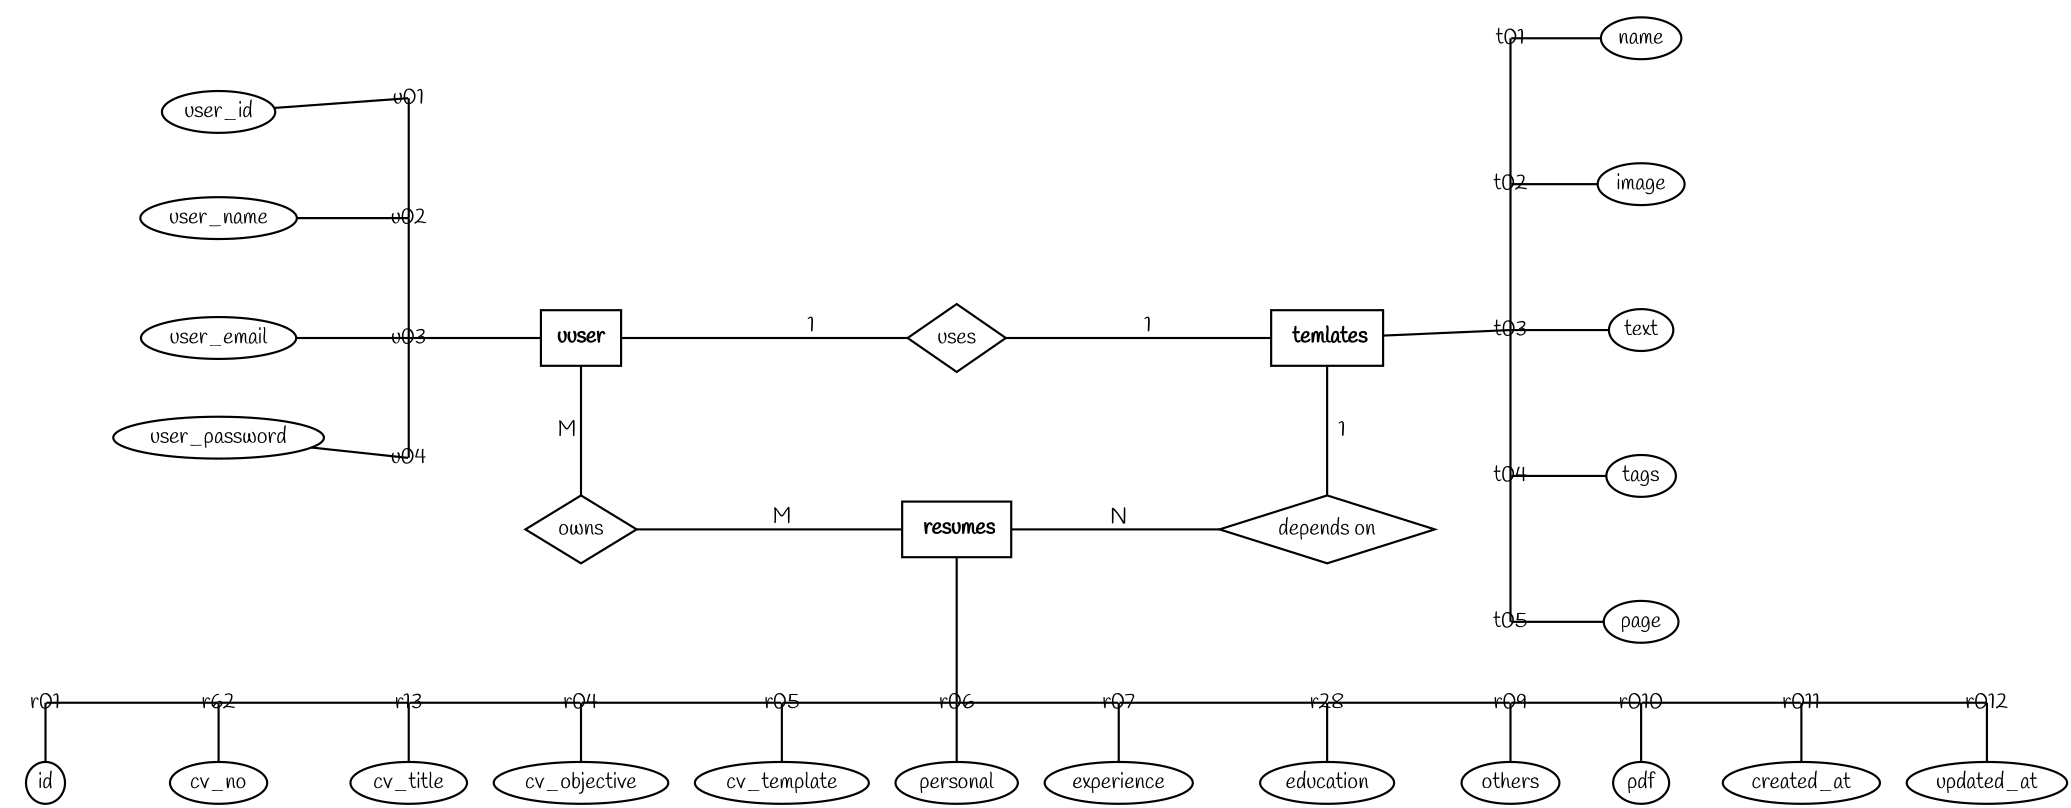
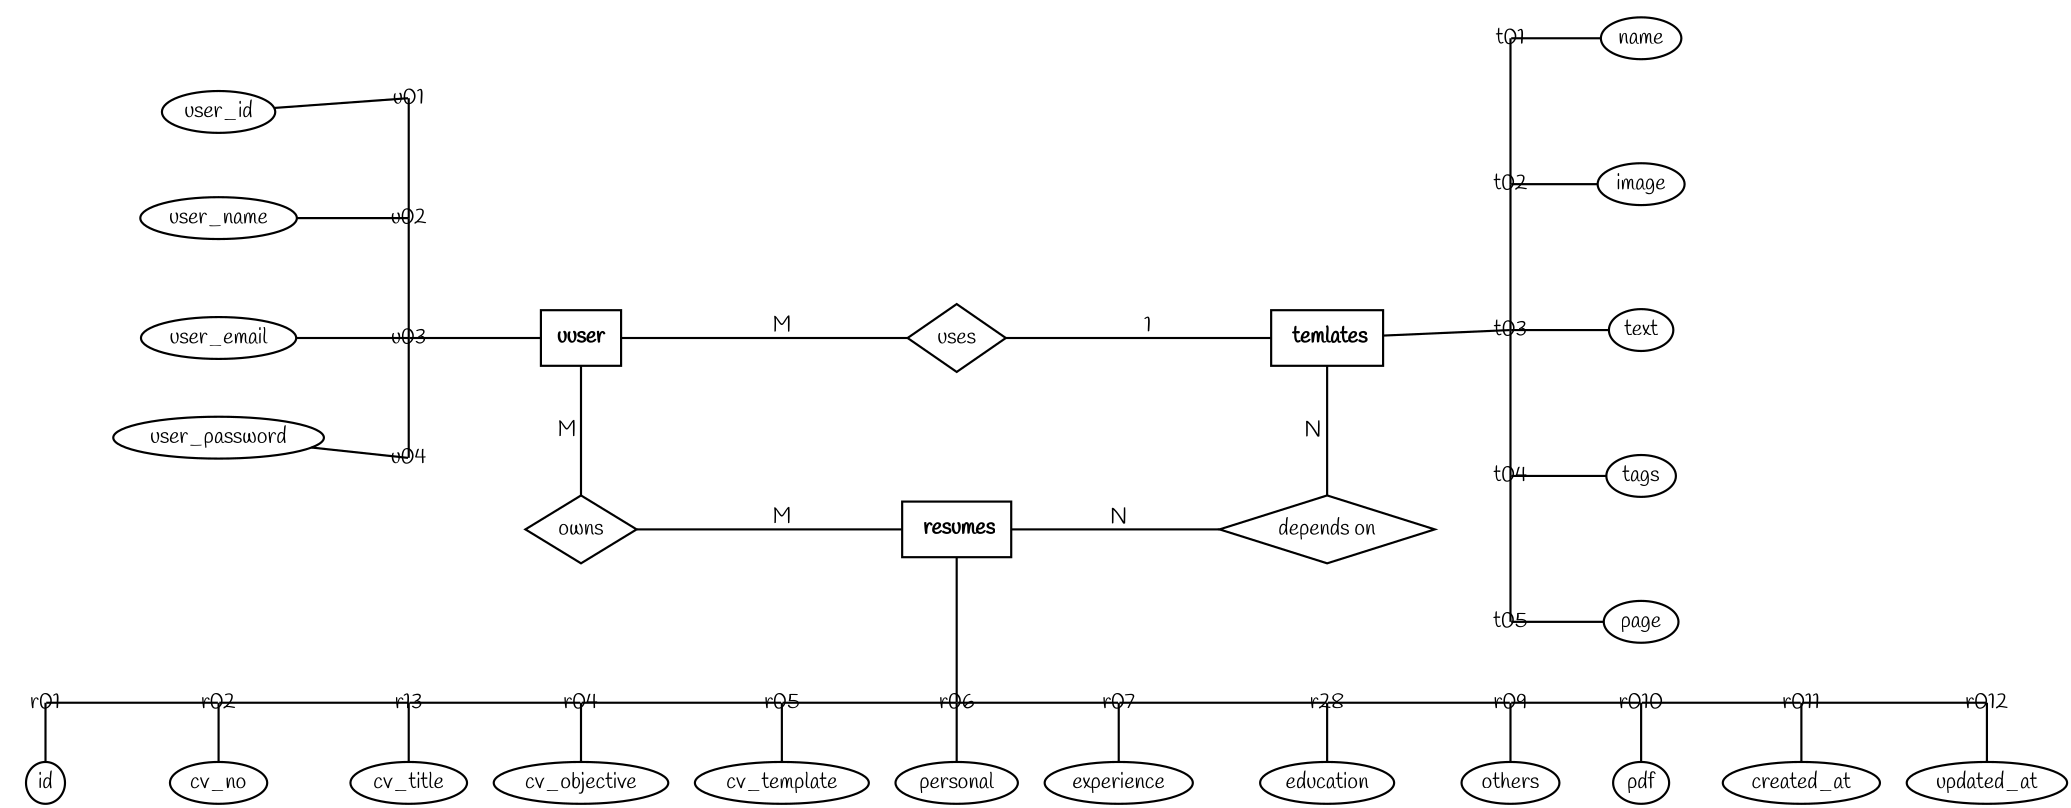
(782, 326) -> (782, 326)
(1313, 431) -> (1313, 431)
(219, 703) -> (219, 703)
